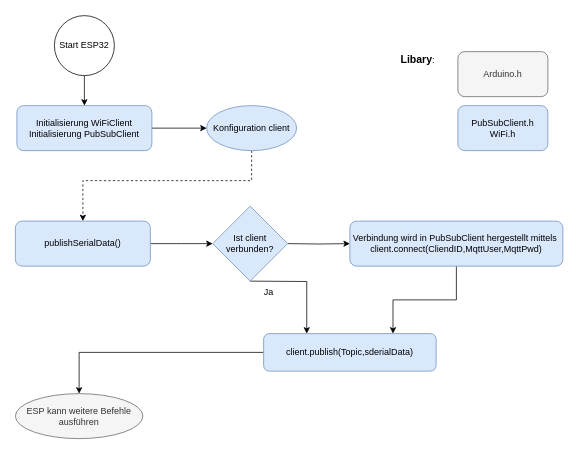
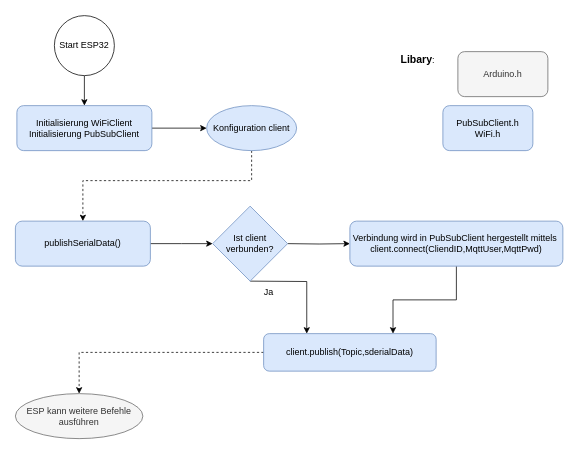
(503, 128) -> (488, 128)
(152, 352) -> (152, 352)
